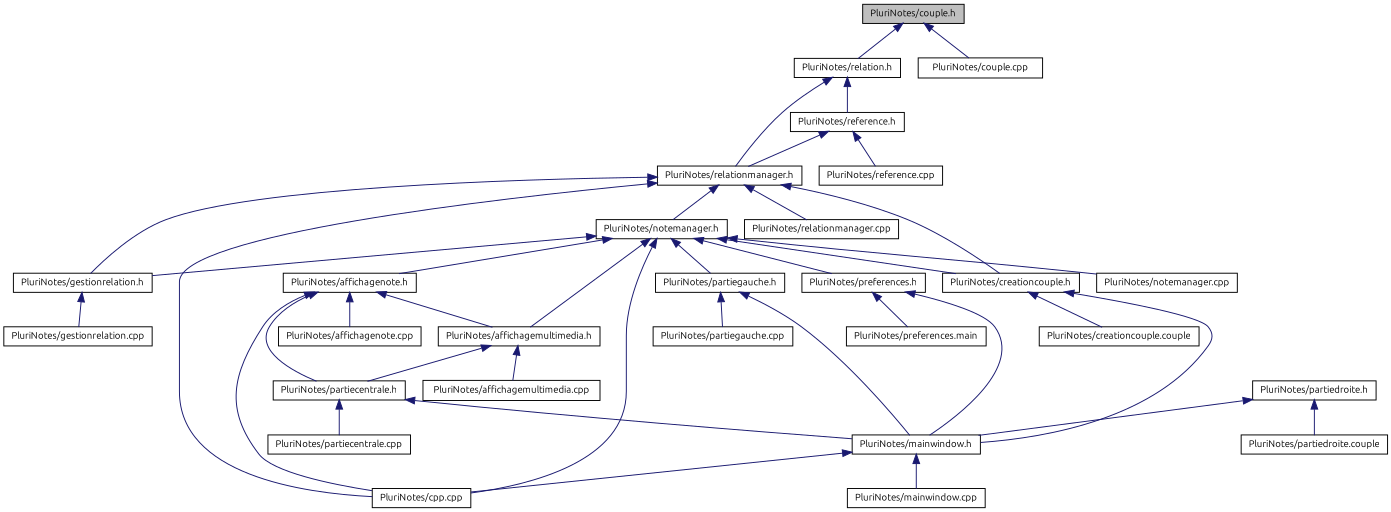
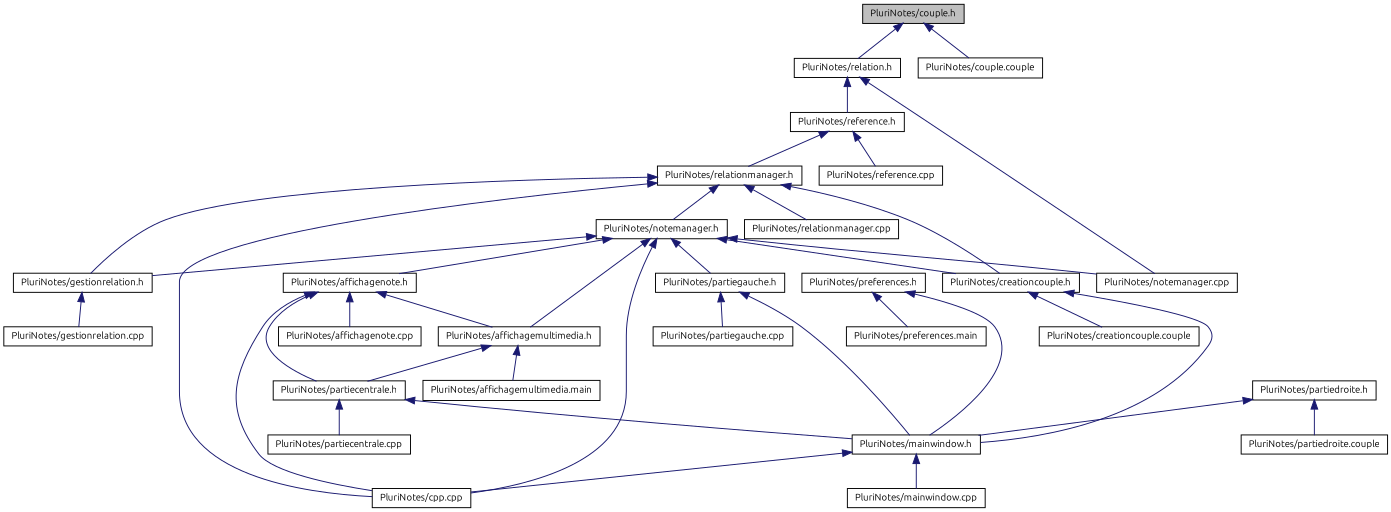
(980, 68) -> (980, 68)
(775, 119) -> (1012, 178)
(767, 257) -> none
(511, 390) -> (511, 390)
